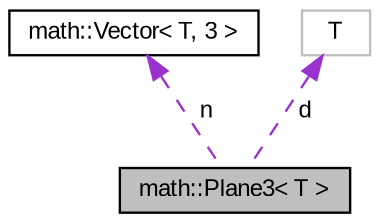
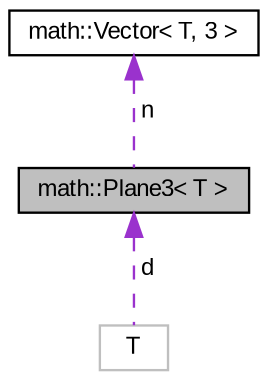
(279, 122) -> (134, 281)
